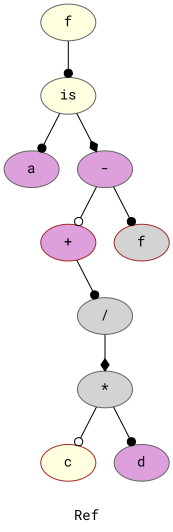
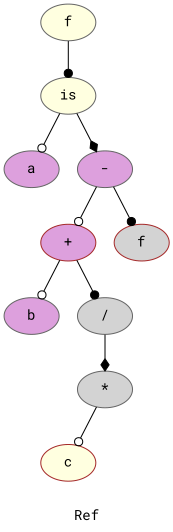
(52, 129) -> (52, 129)
none -> (32, 316)
(142, 463) -> none
